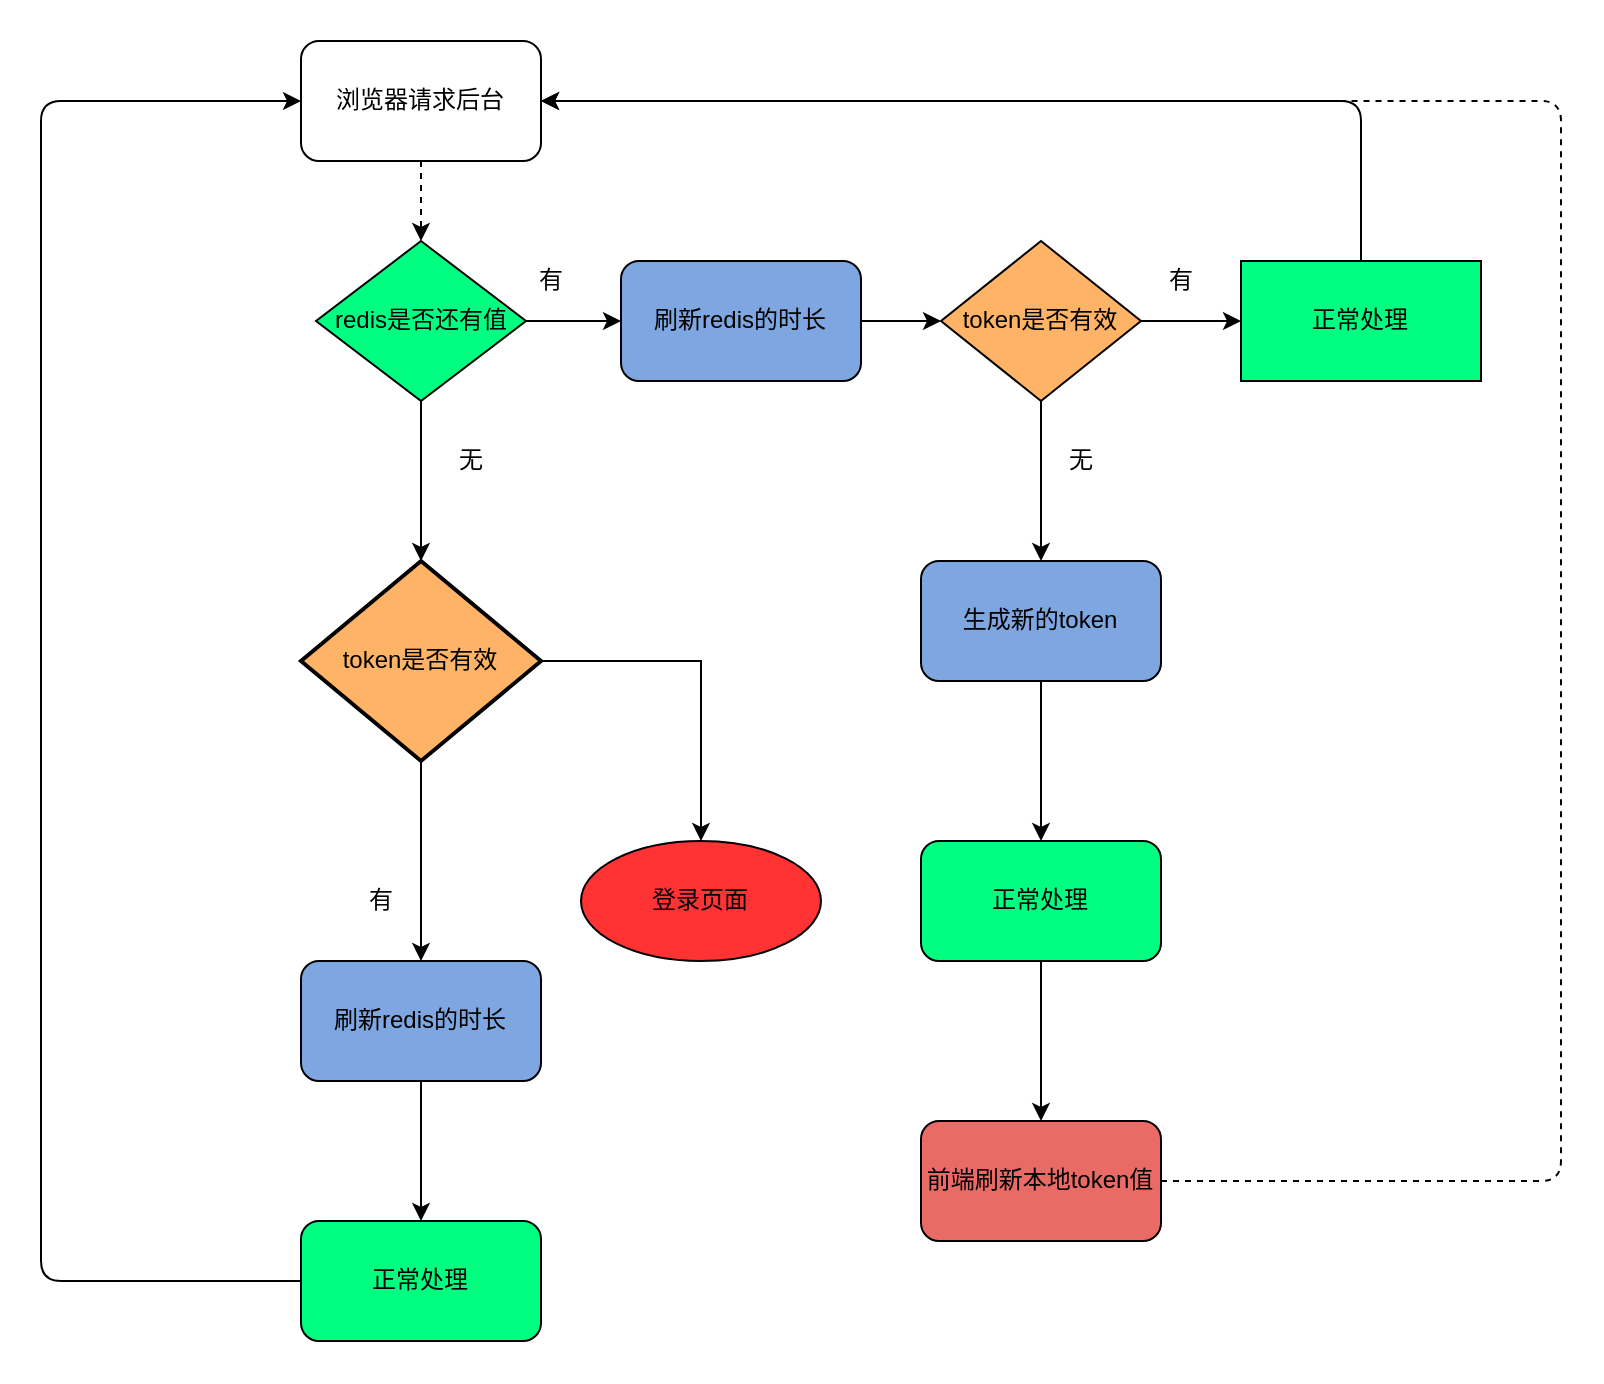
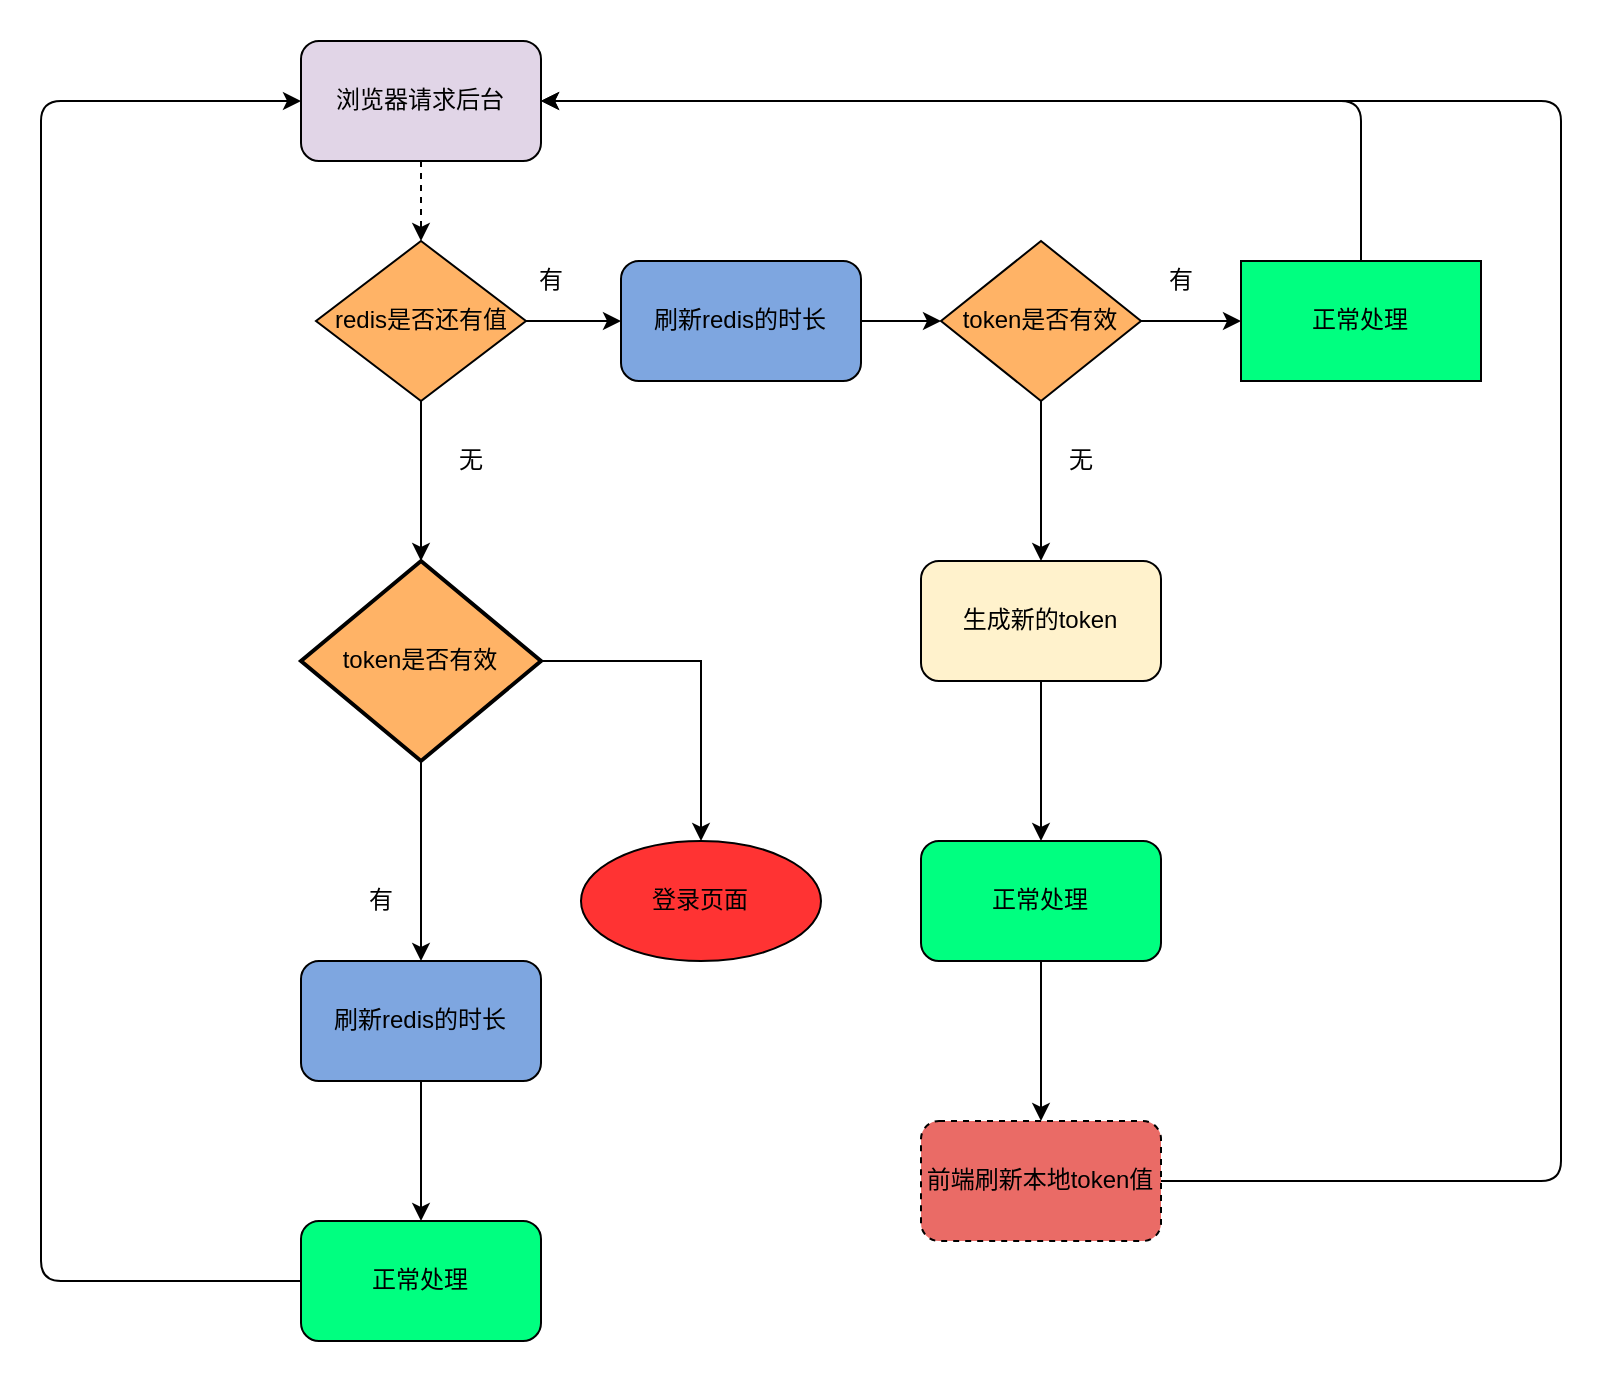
(421, 101) -> (421, 101)
(421, 321) -> (421, 321)
(1041, 621) -> (1041, 621)
(1561, 739) -> (1561, 739)
(1041, 1181) -> (1041, 1181)
